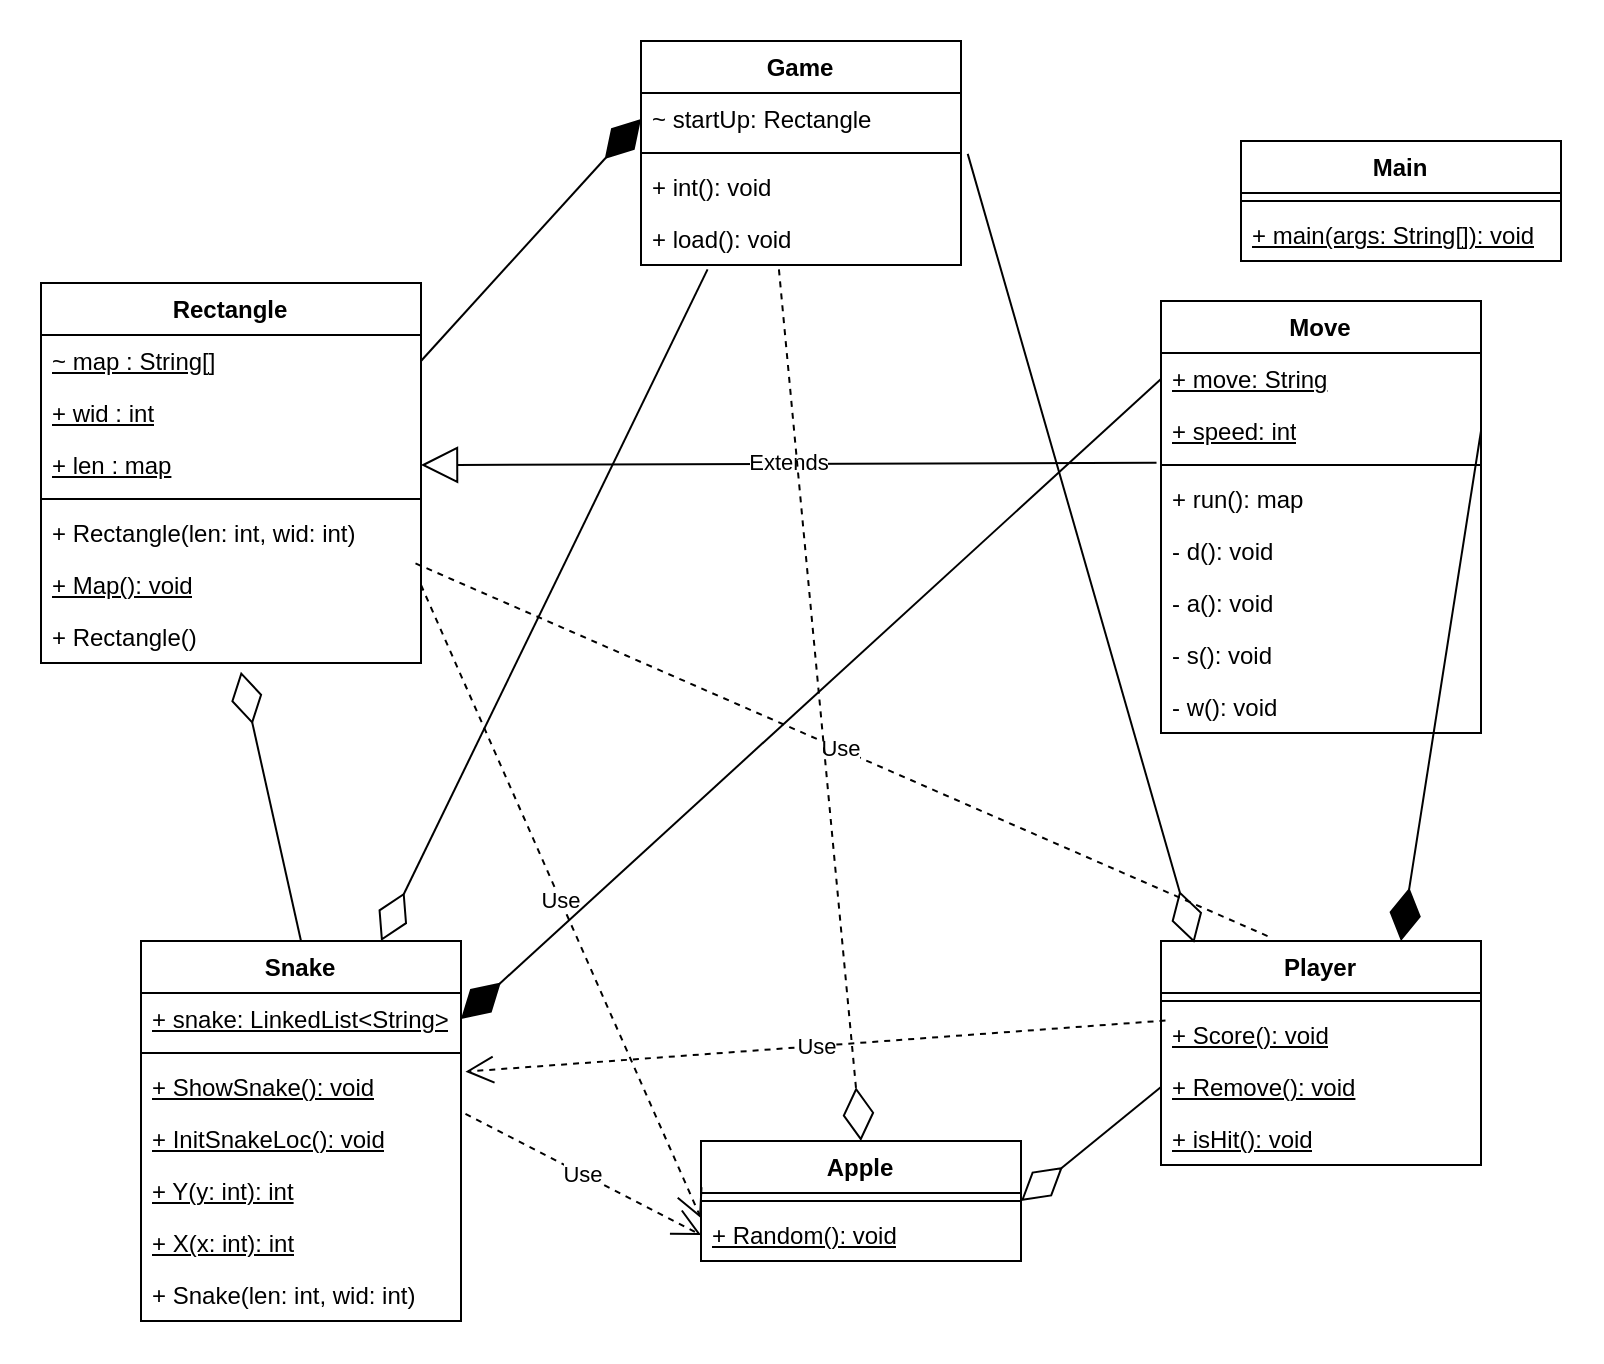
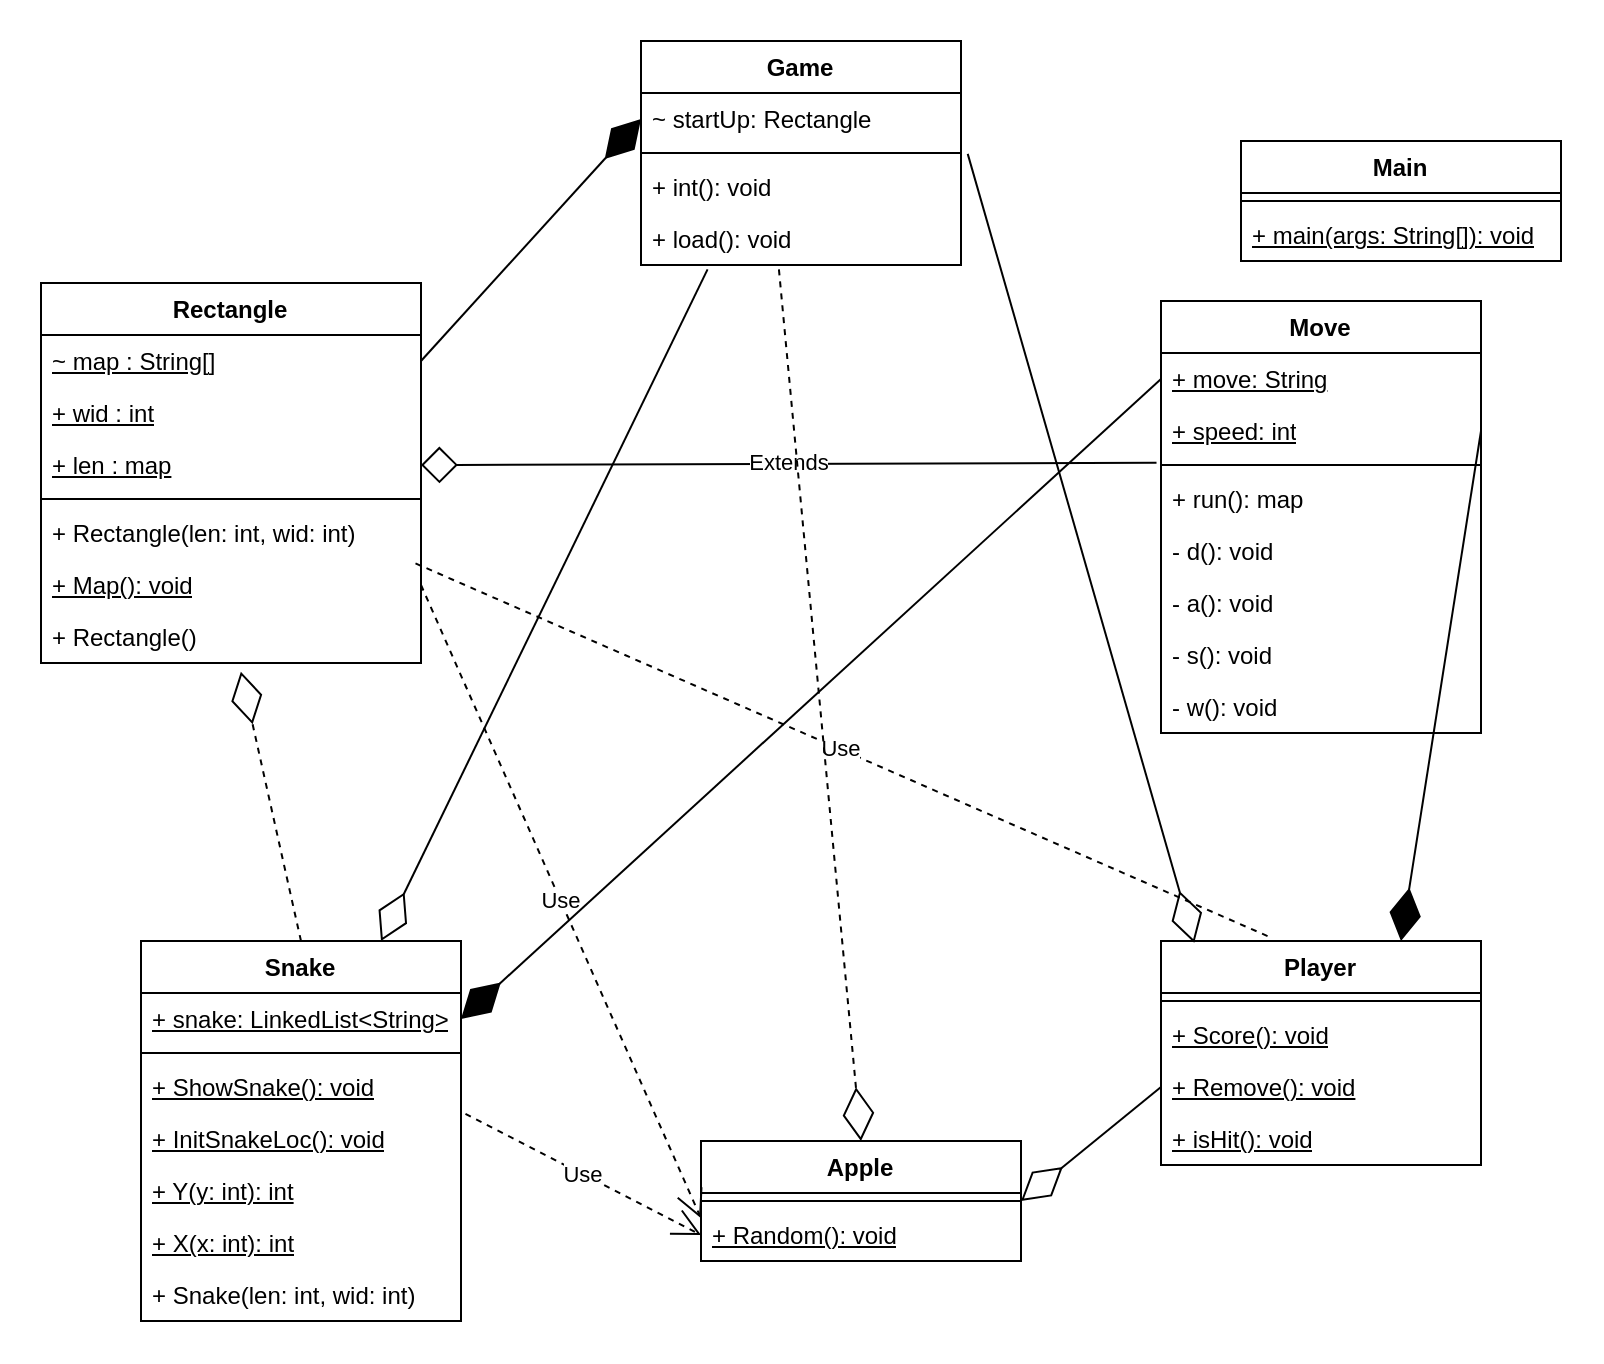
(458, 465) -> (458, 465)
(276, 831) -> (276, 831)
(1011, 1032) -> none
